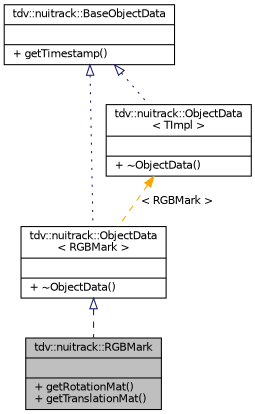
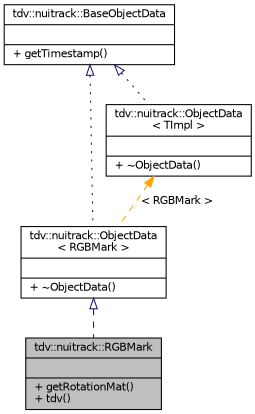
(90, 399) -> (53, 399)
